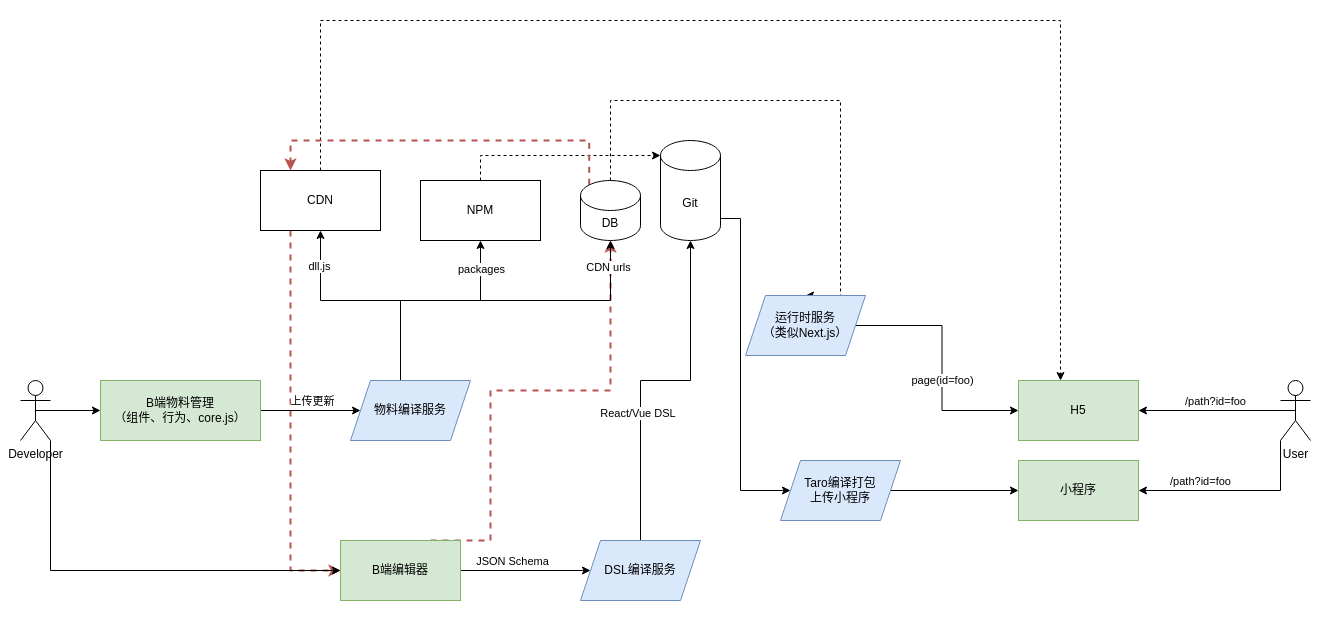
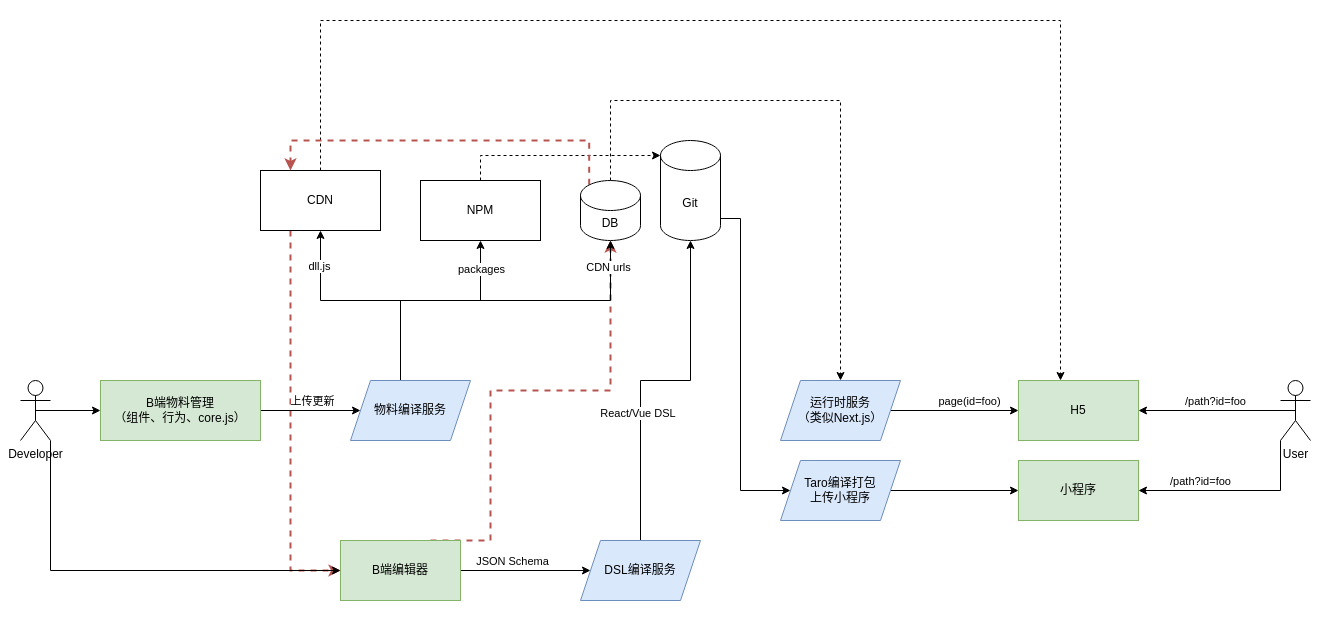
(806, 326) -> (841, 411)
